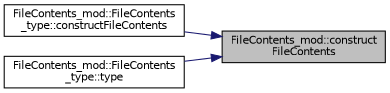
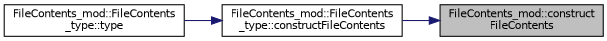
(198, 60) -> (198, 21)
